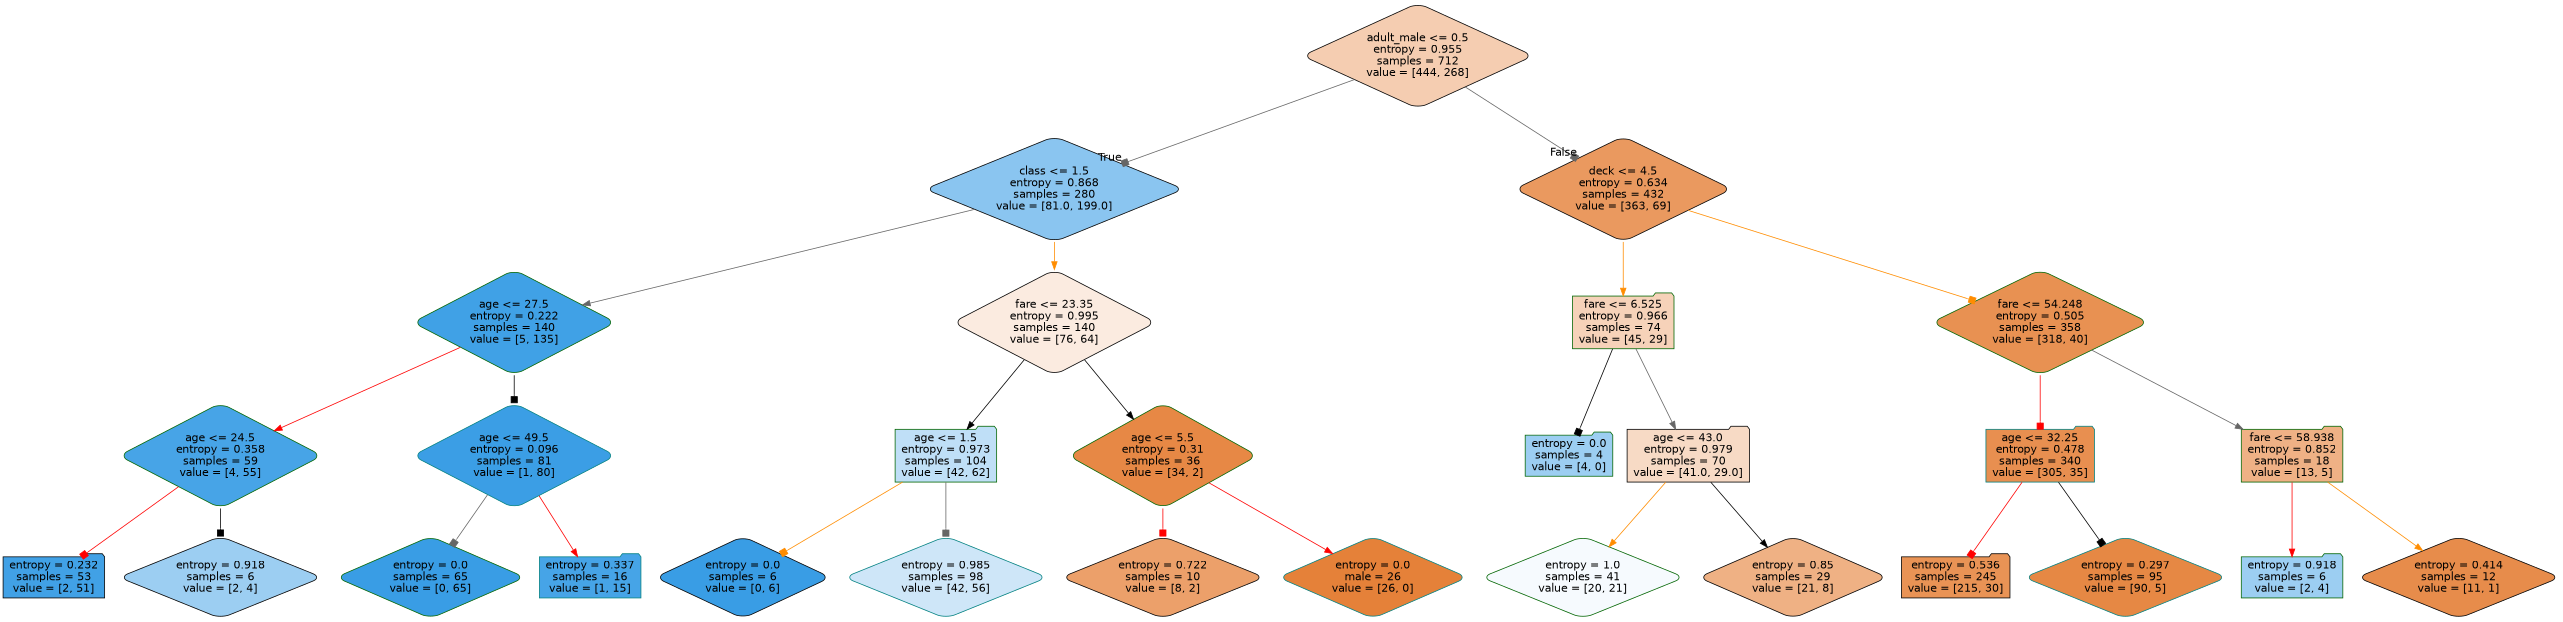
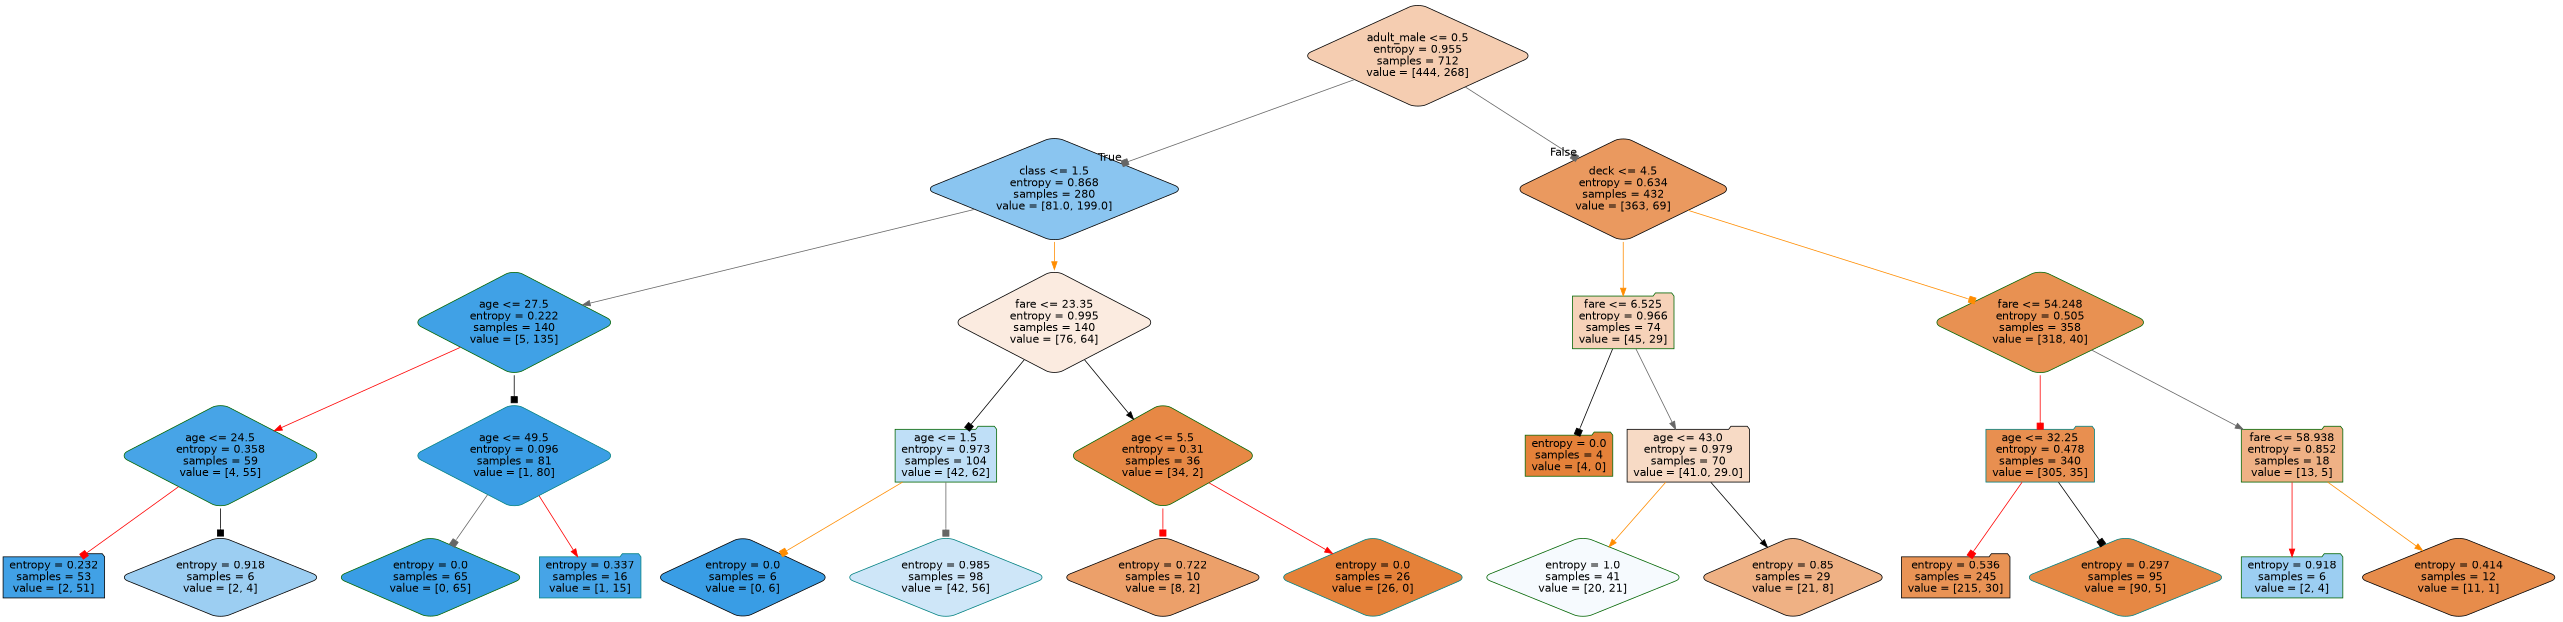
(998, 392) -> (998, 392)
(1569, 456) -> (1569, 456)
(1373, 577) -> (1373, 577)
